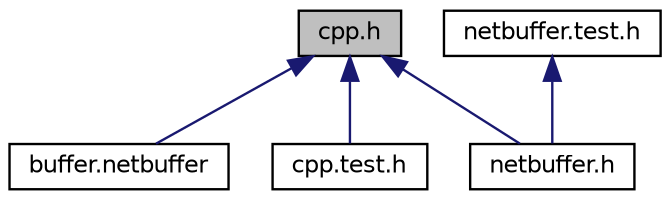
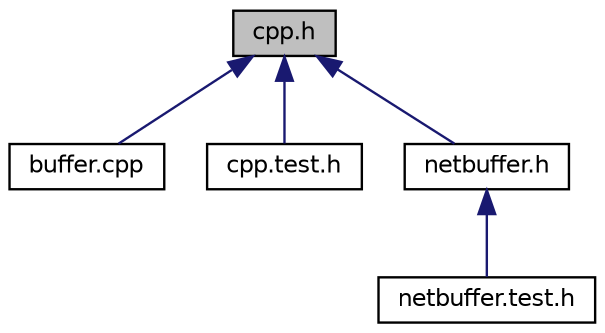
(552, 112) -> (487, 246)
(119, 167) -> (87, 167)
